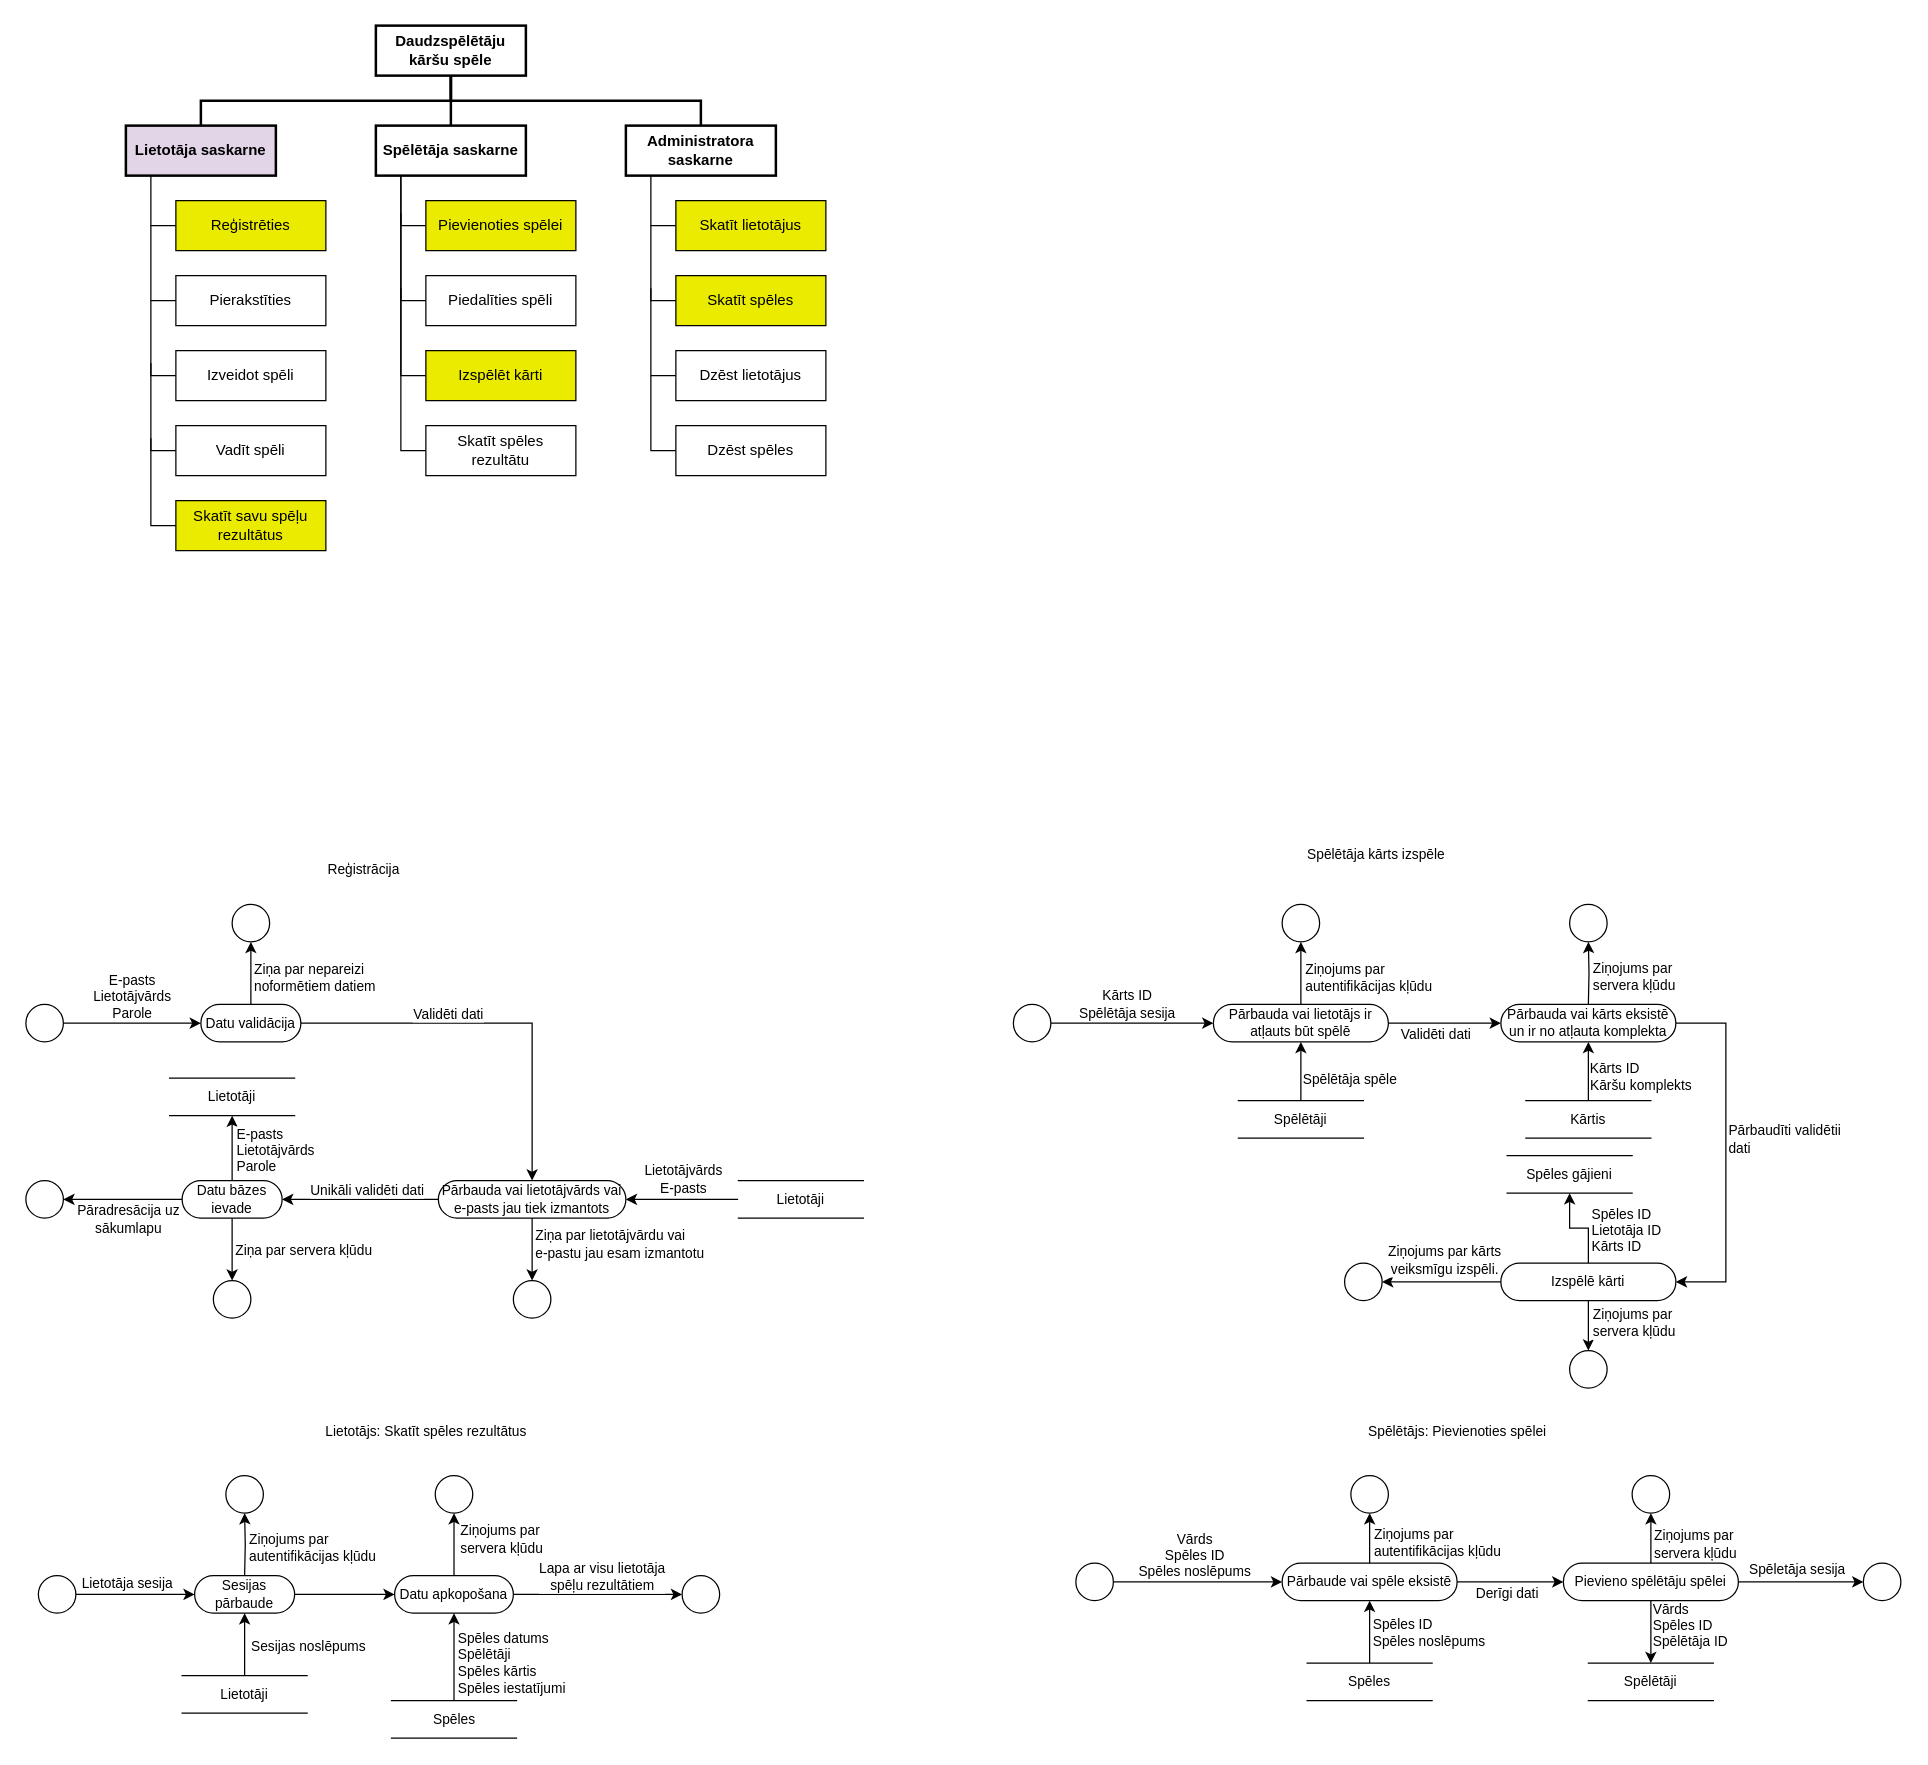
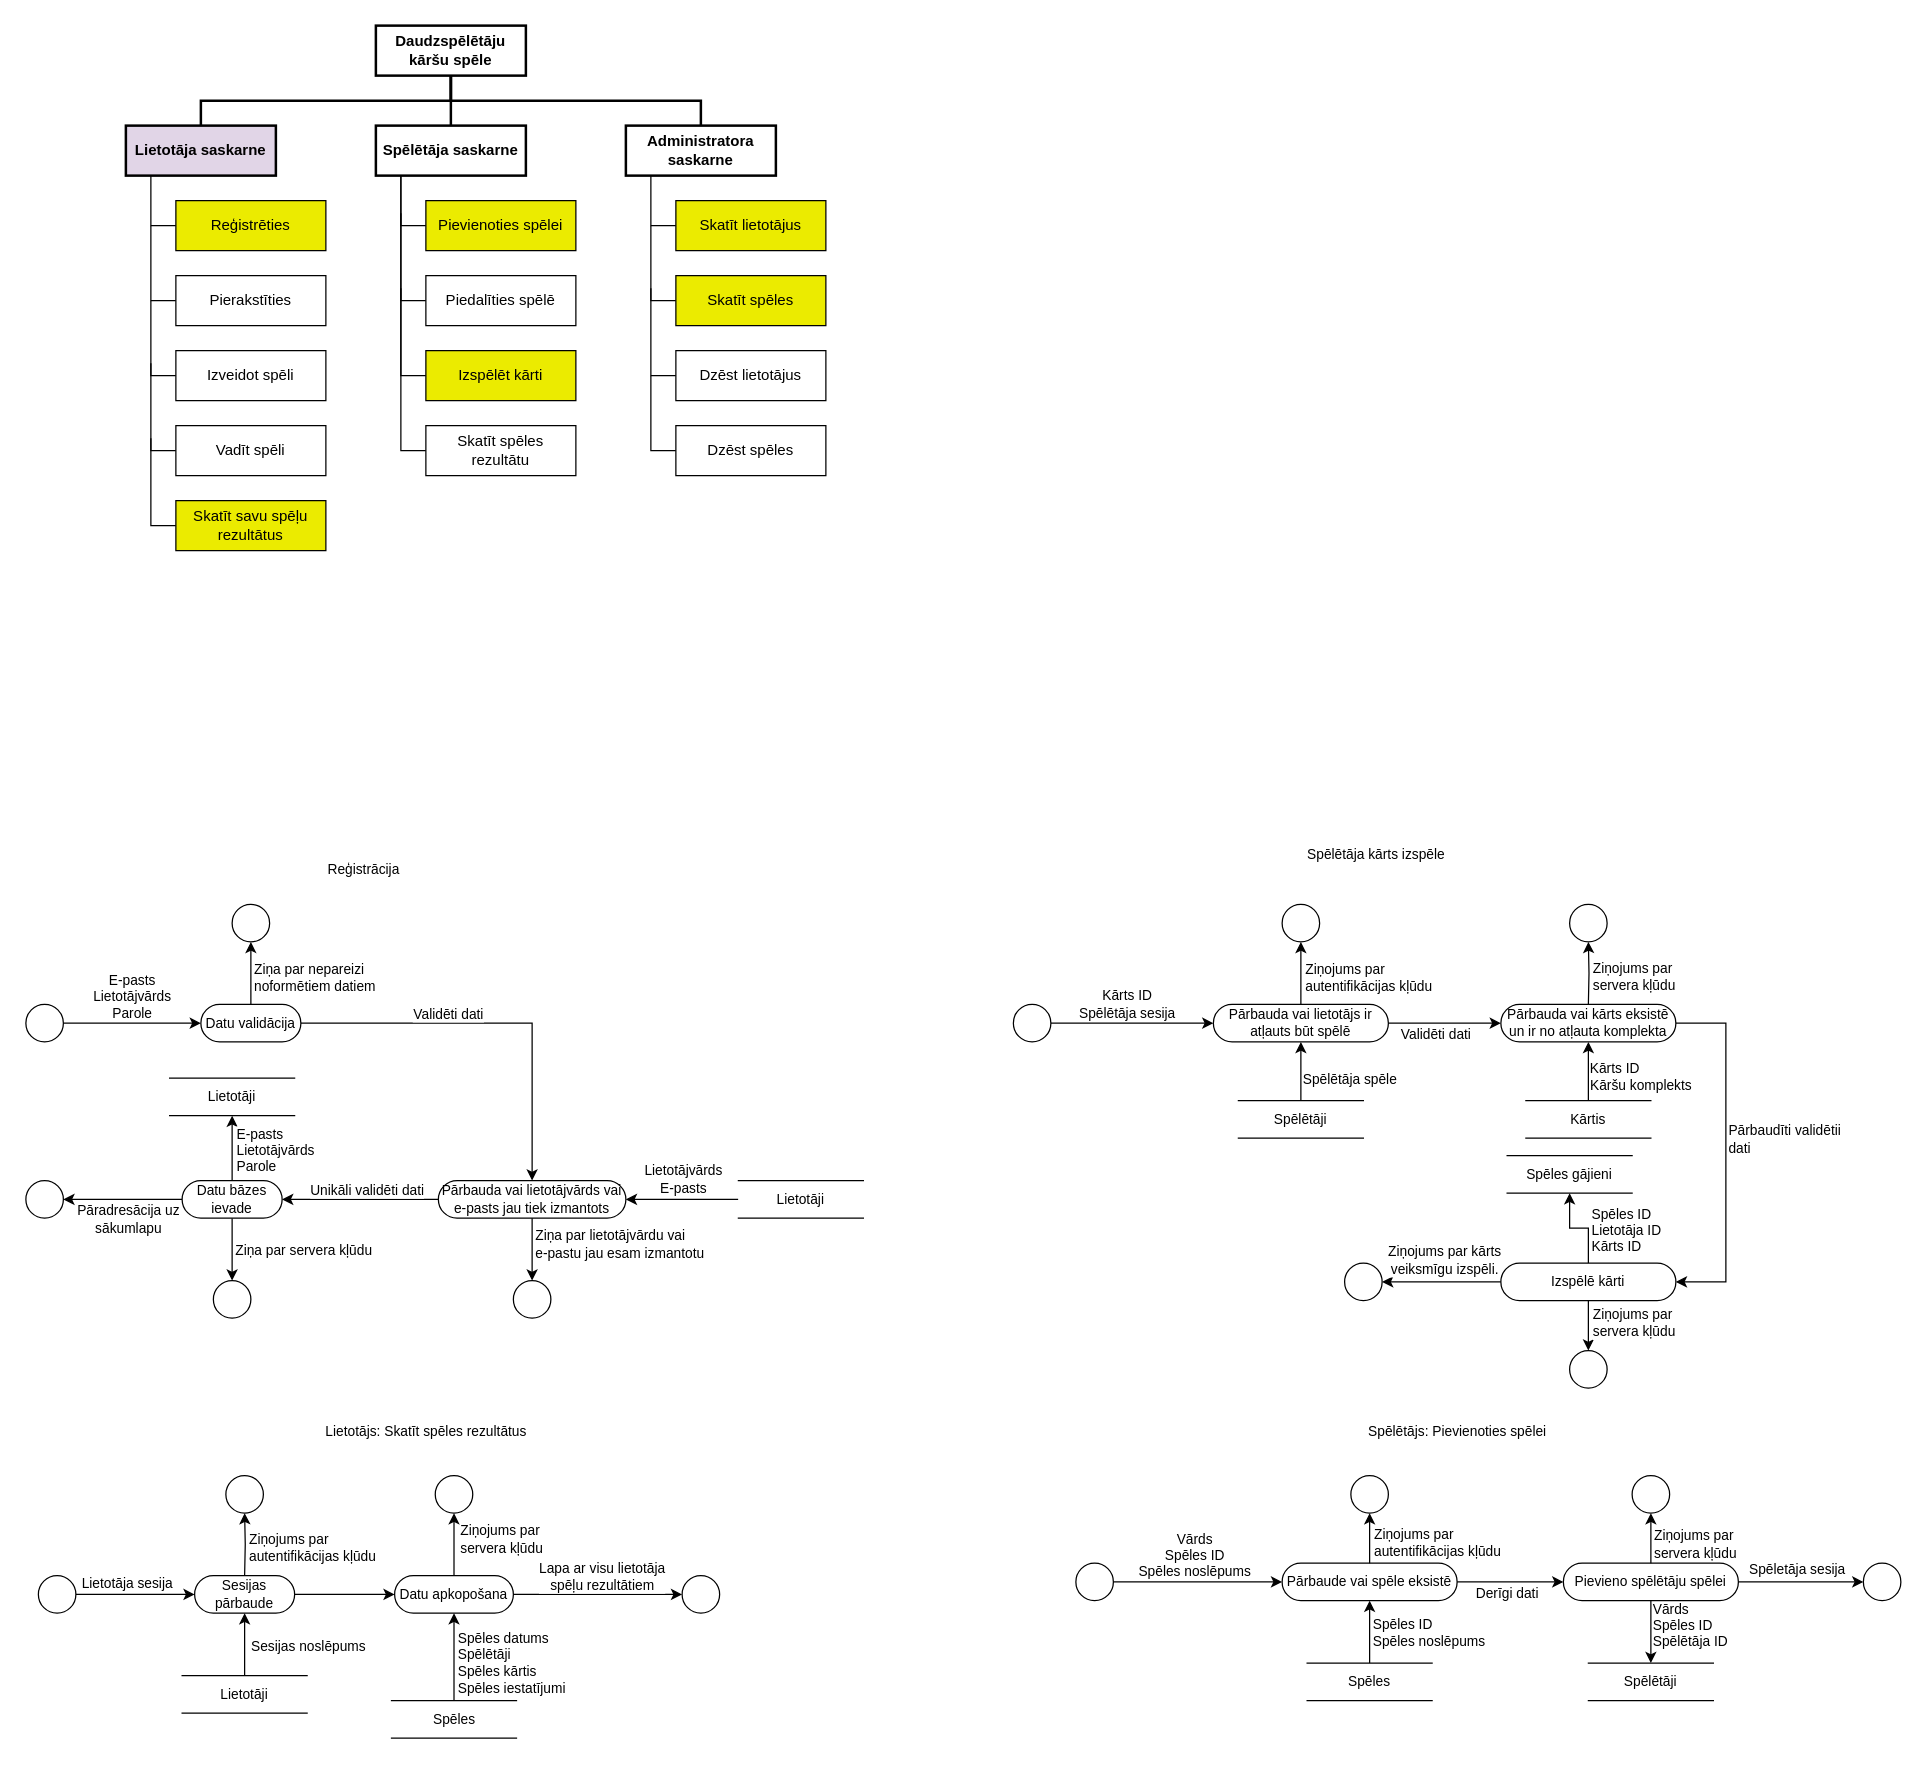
(501, 301) -> (501, 301)
